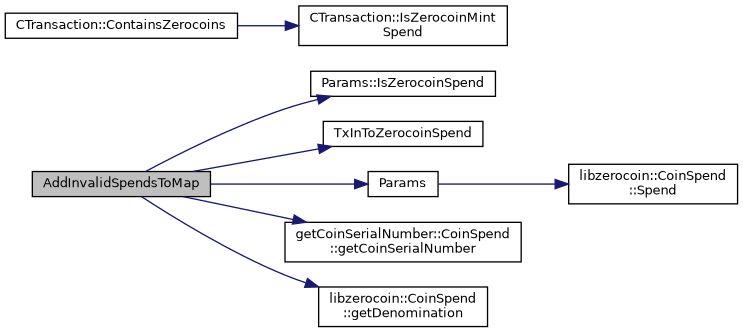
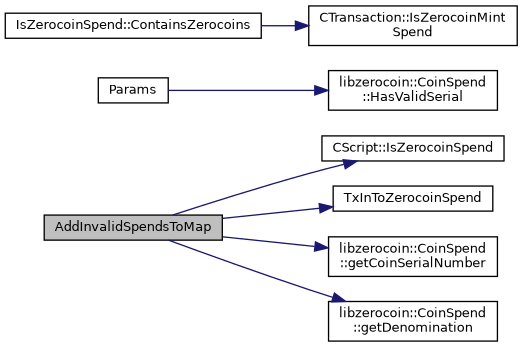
(121, 26) -> (133, 26)
(403, 84) -> (413, 148)
(282, 184) -> none
(653, 184) -> (413, 90)
(403, 242) -> (413, 257)
